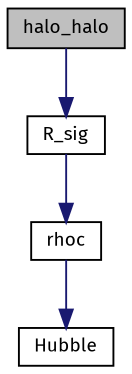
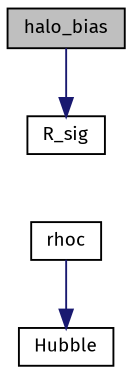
(66, 28) -> (66, 28)
(66, 179) -> none
